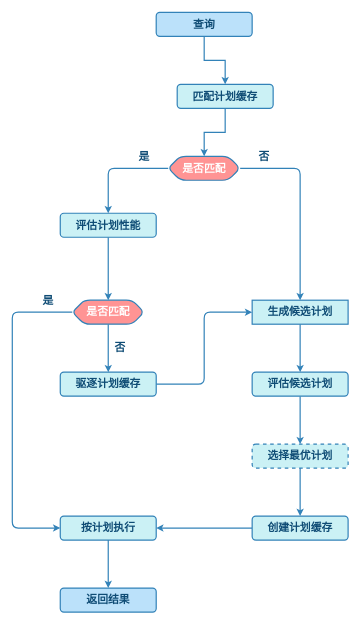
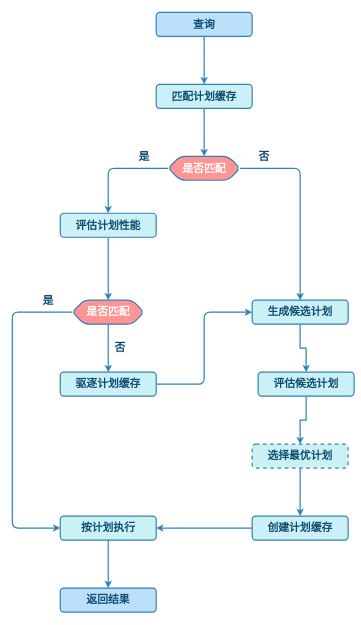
(225, 96) -> (204, 96)
(300, 312) -> (300, 312)
(300, 384) -> (306, 384)
